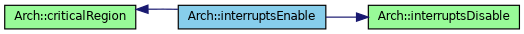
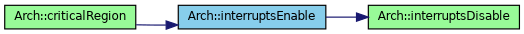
(163, 9) -> (151, 25)
